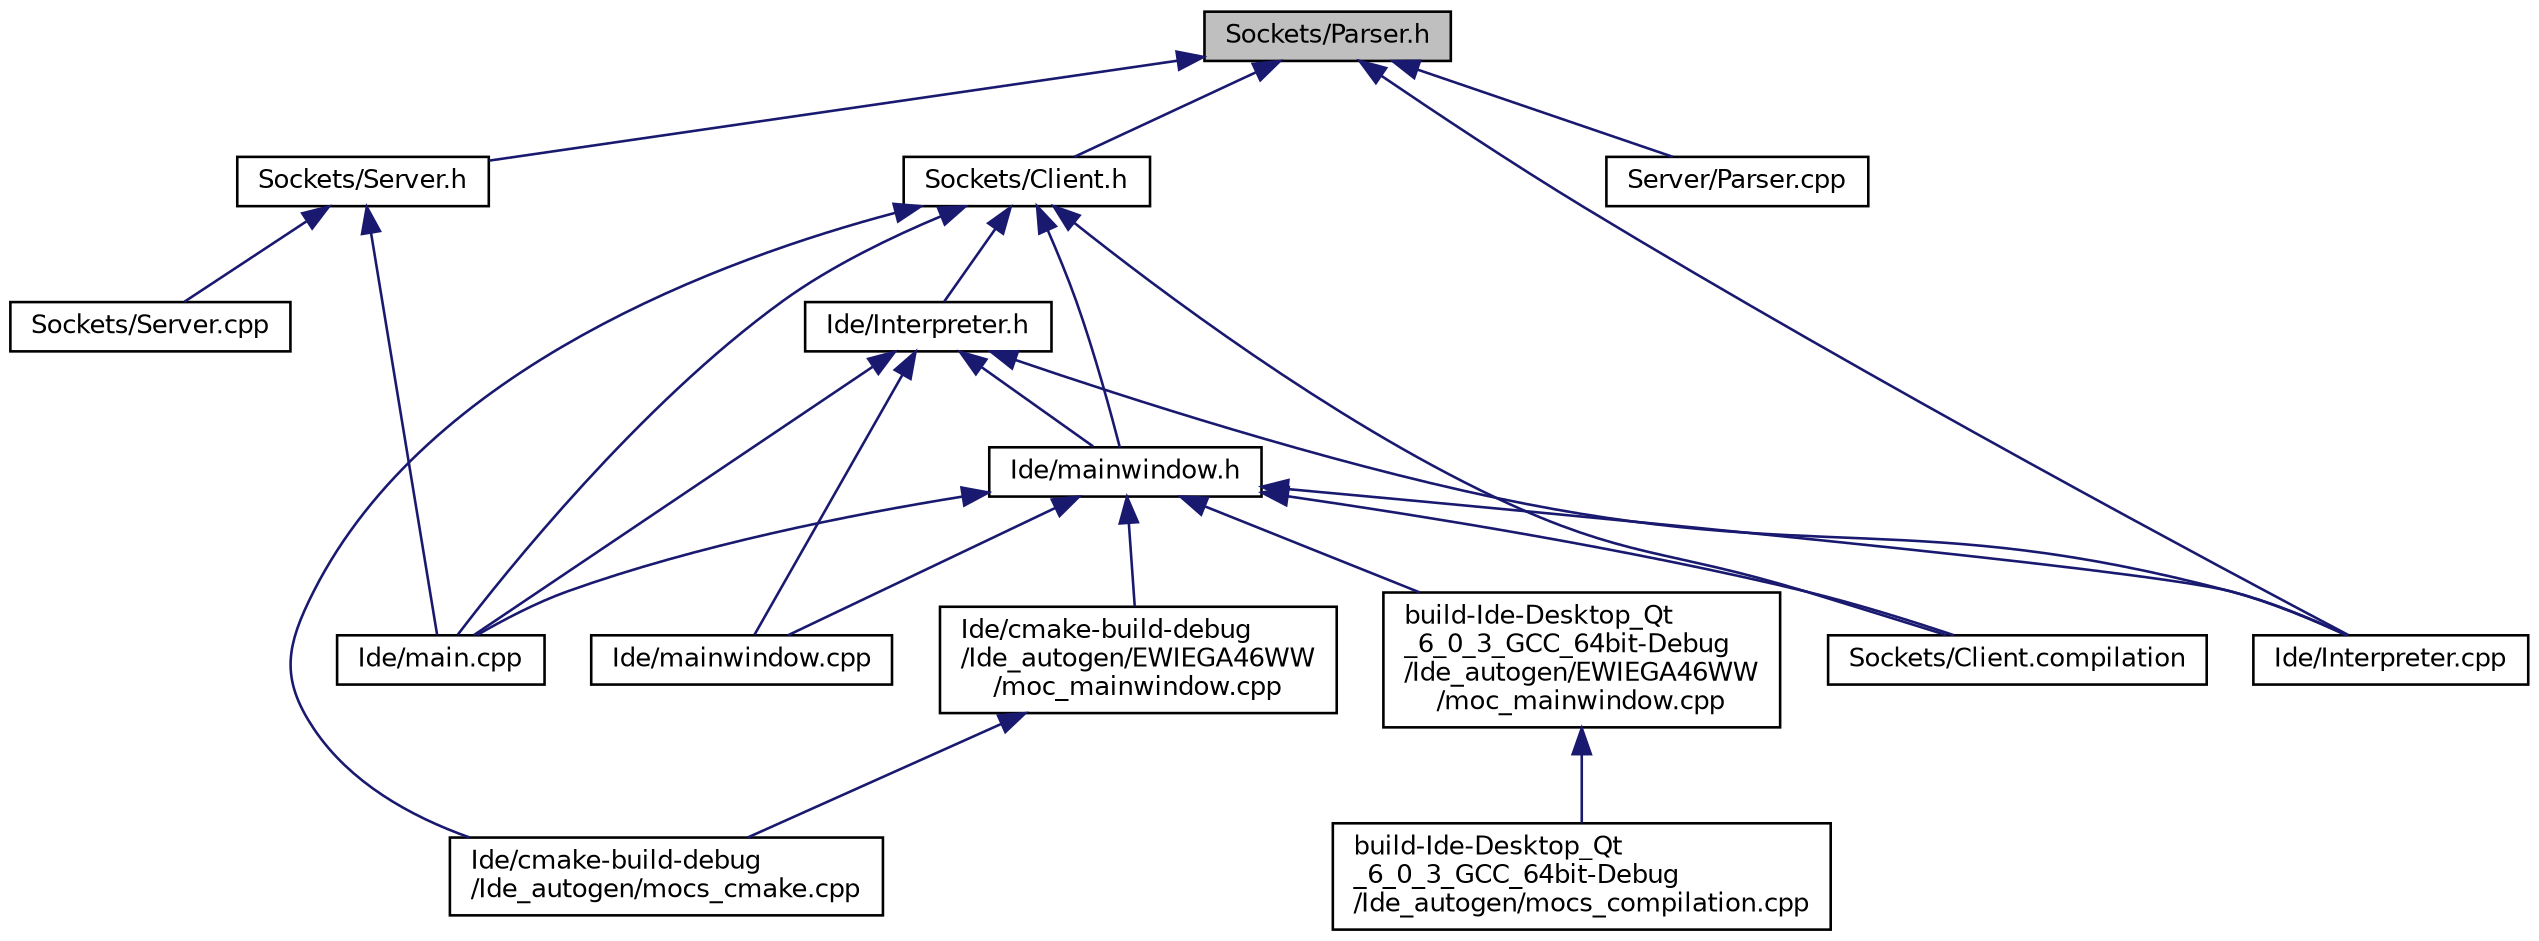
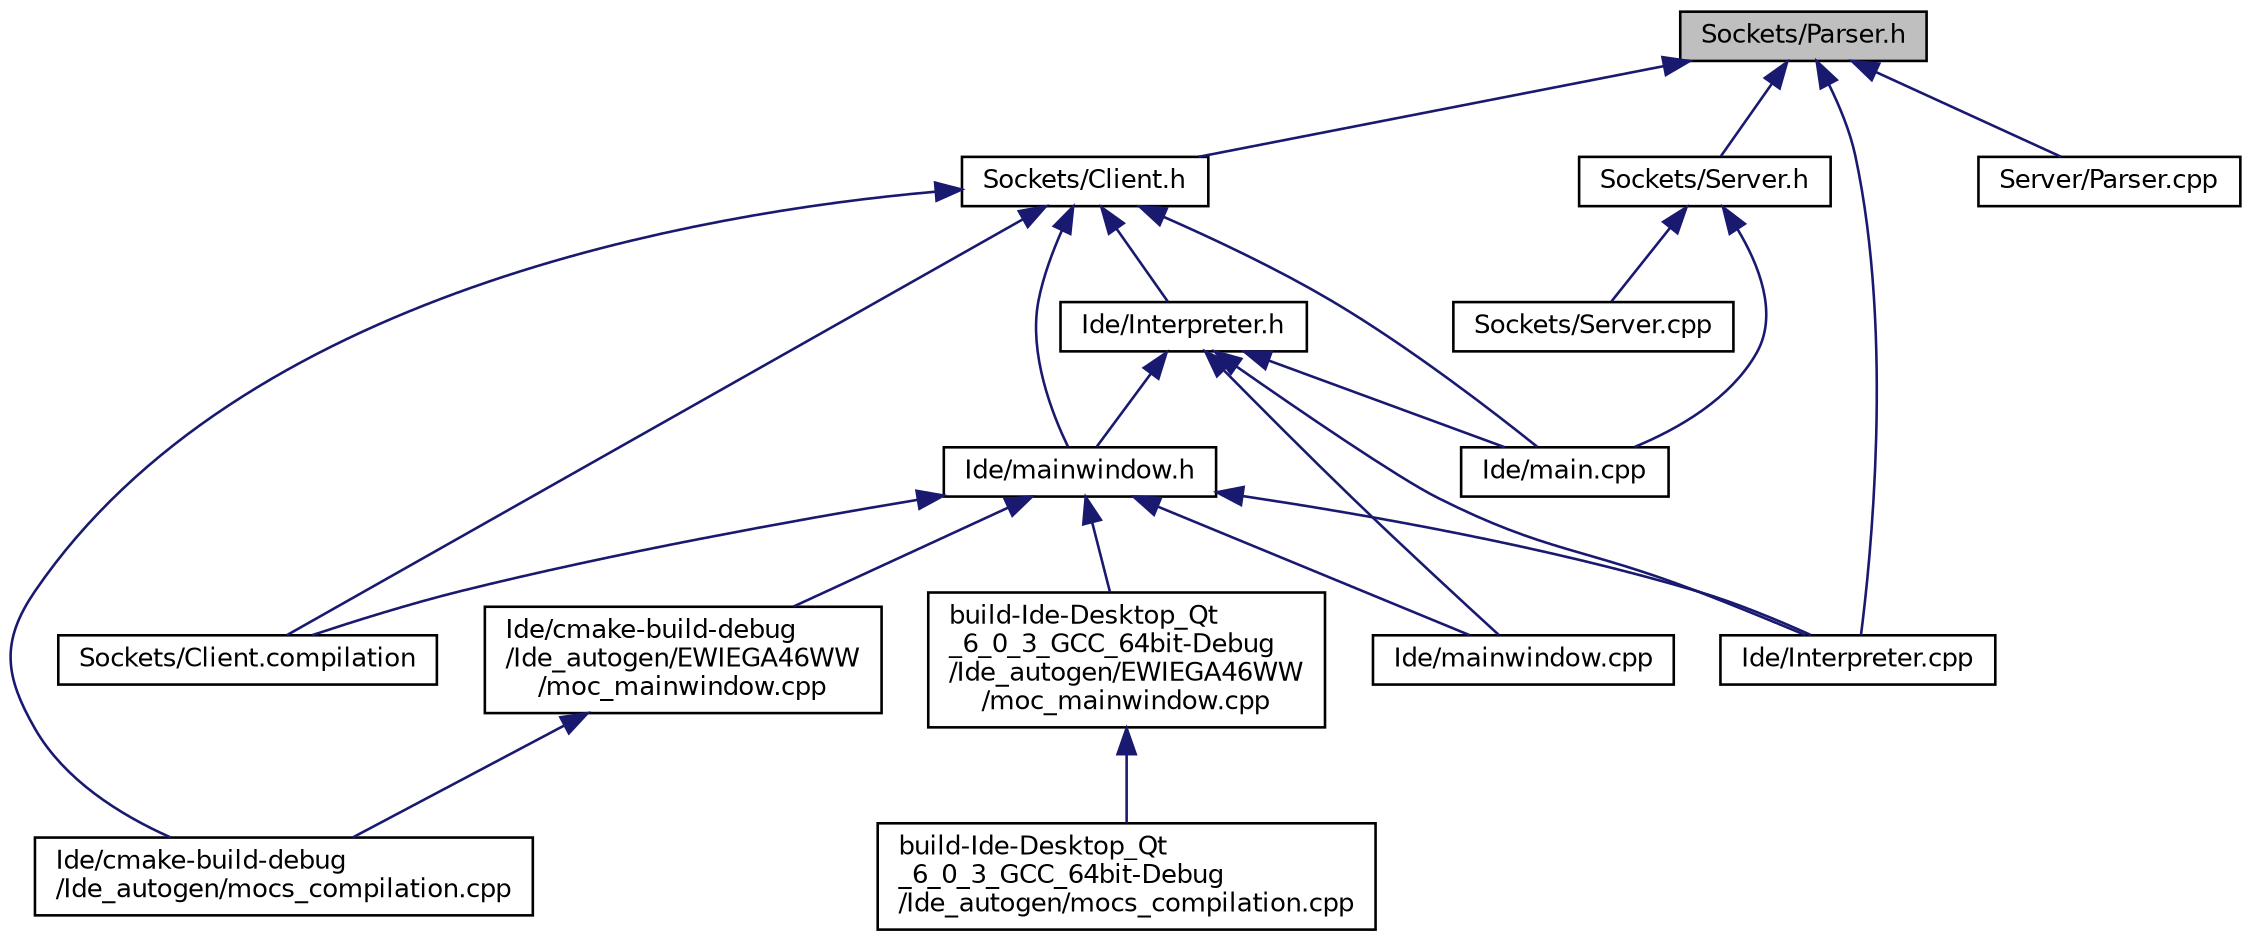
(714, 547) -> none
(666, 876) -> (284, 876)
